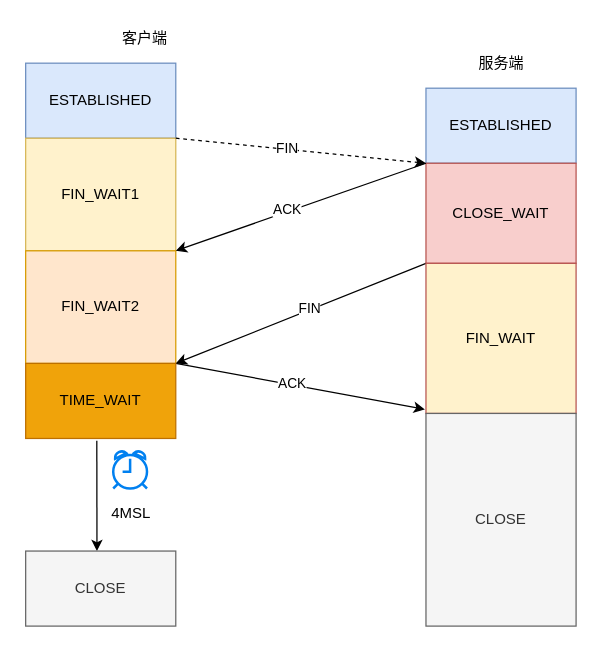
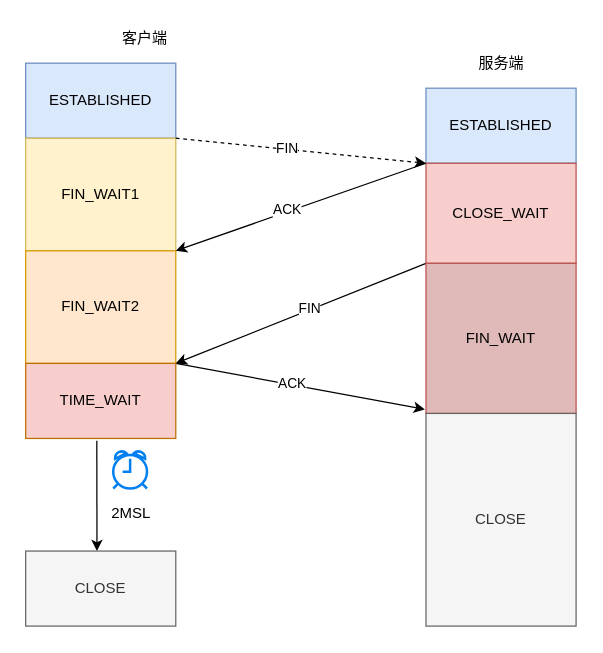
(501, 338) -> (501, 338)
(101, 401) -> (101, 401)
(131, 513) -> (131, 513)
